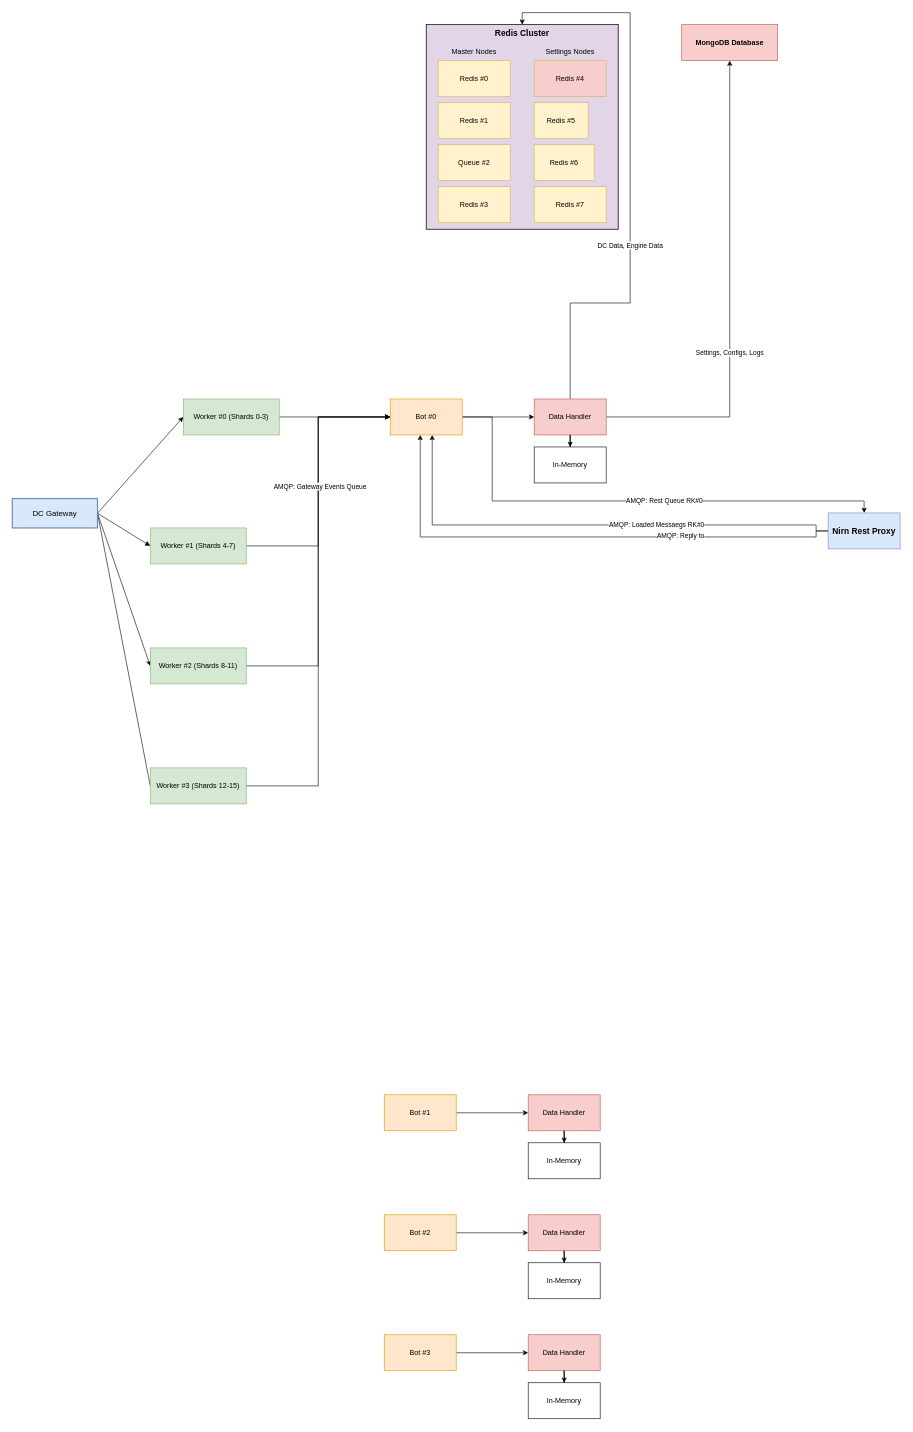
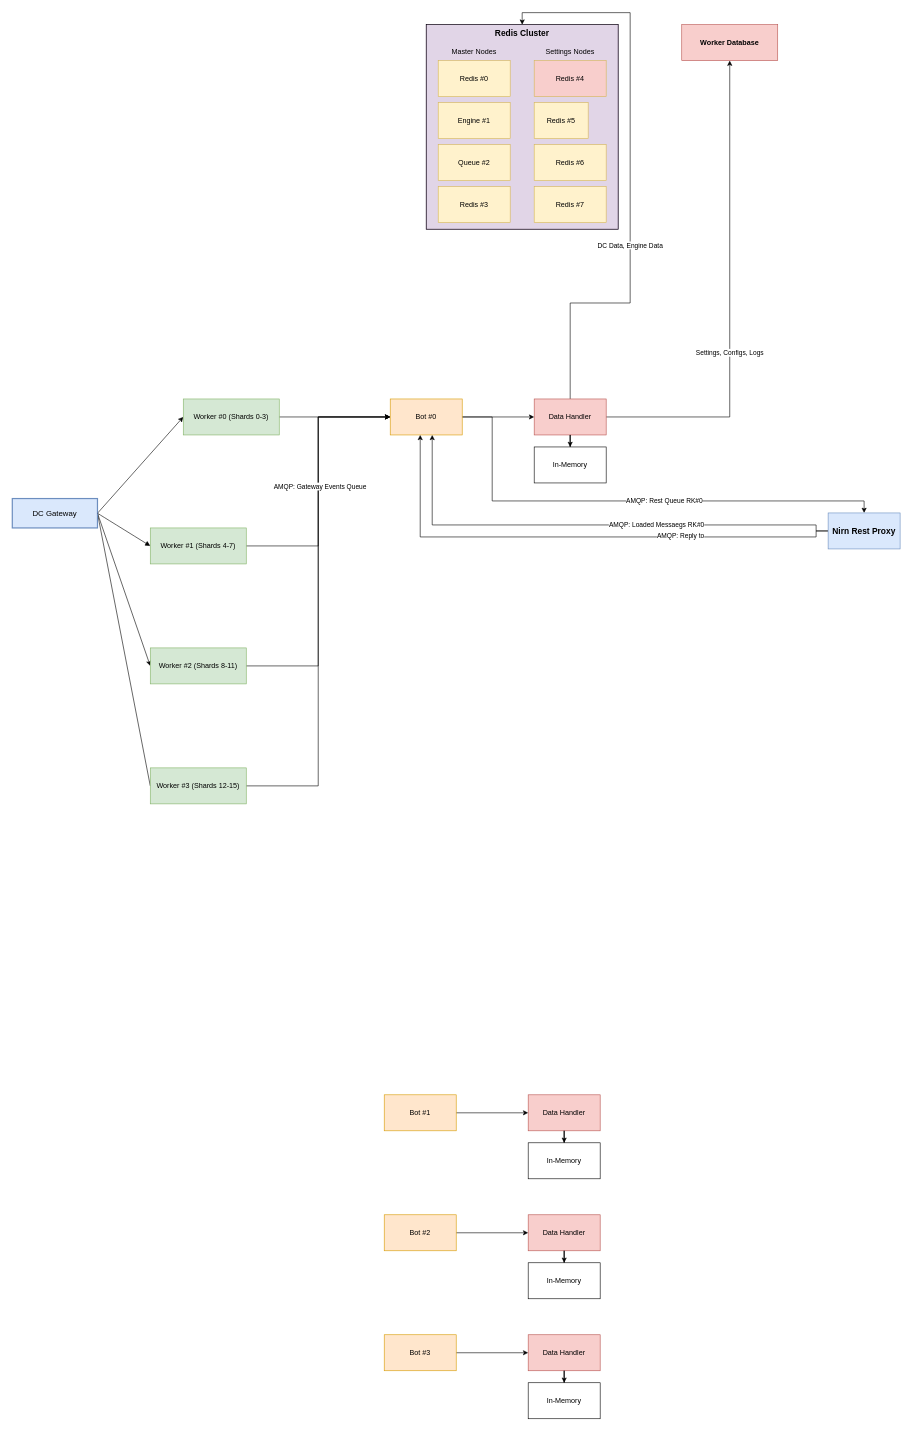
(730, 42) -> (730, 42)
(474, 120) -> (474, 120)
(564, 162) -> (570, 162)
